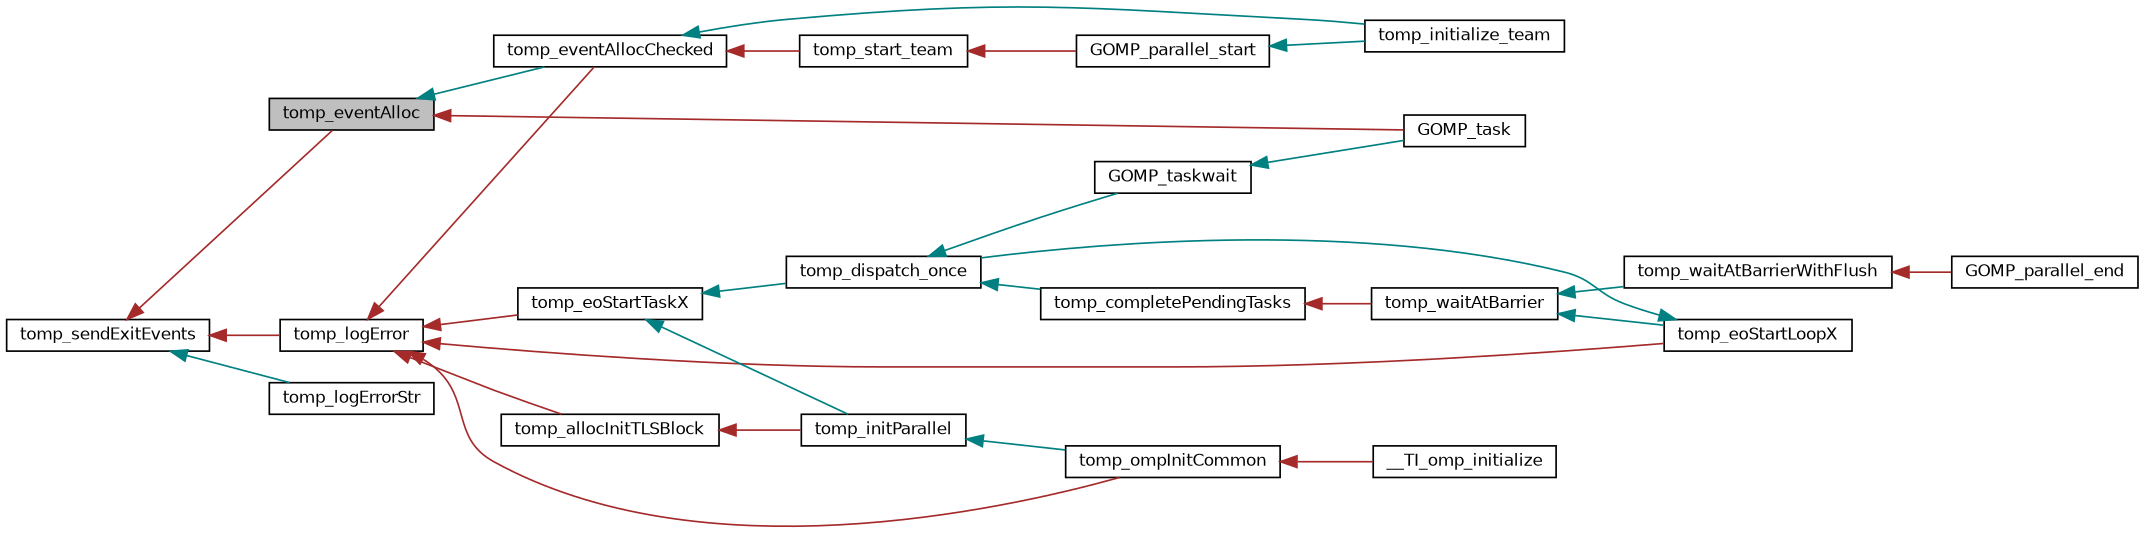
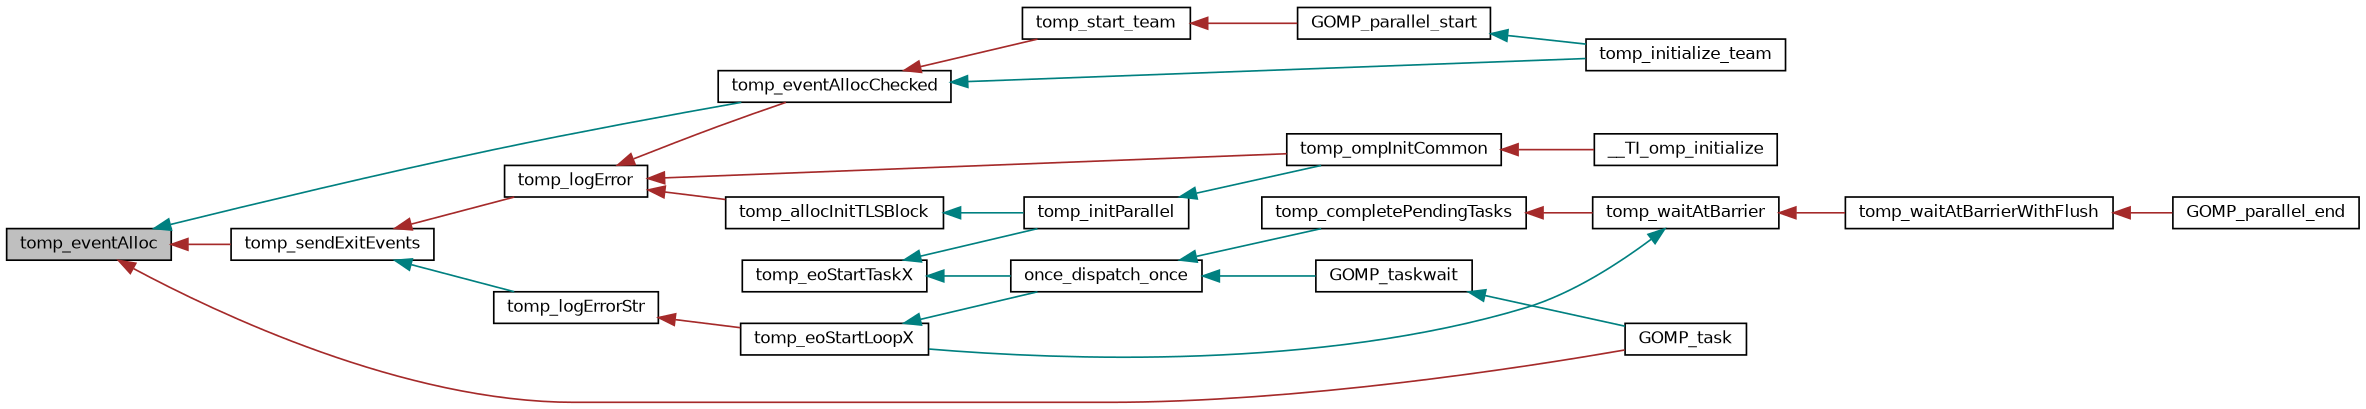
(236, 219) -> (209, 244)
(884, 272) -> (1106, 276)
(1599, 289) -> (1821, 213)
(479, 320) -> none
(1052, 367) -> (708, 324)
(768, 430) -> (992, 213)
